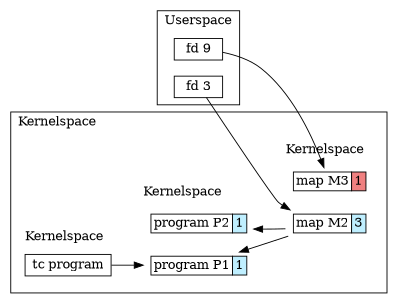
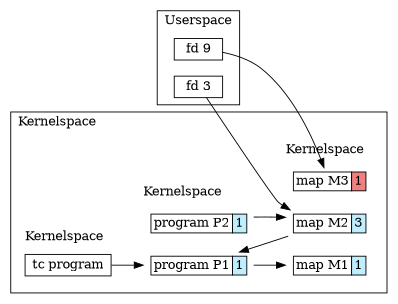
(273, 229) -> (266, 217)
none -> (329, 265)
